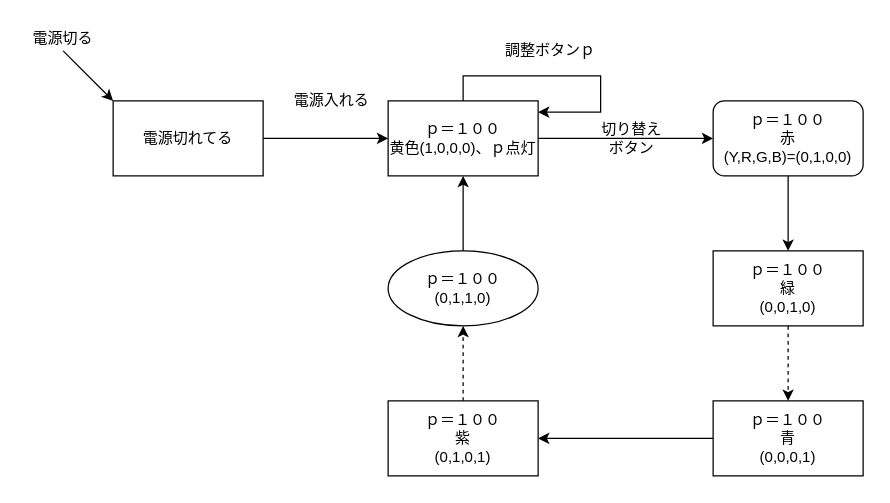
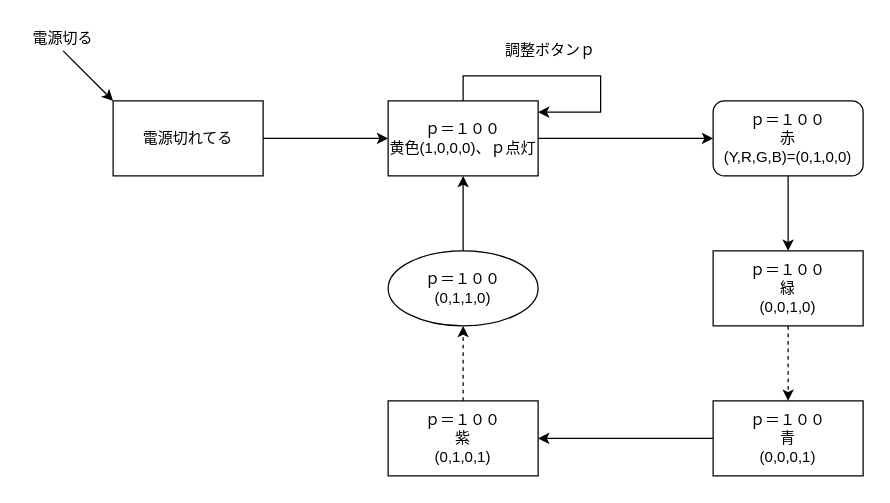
(332, 101) -> none
(632, 138) -> none
